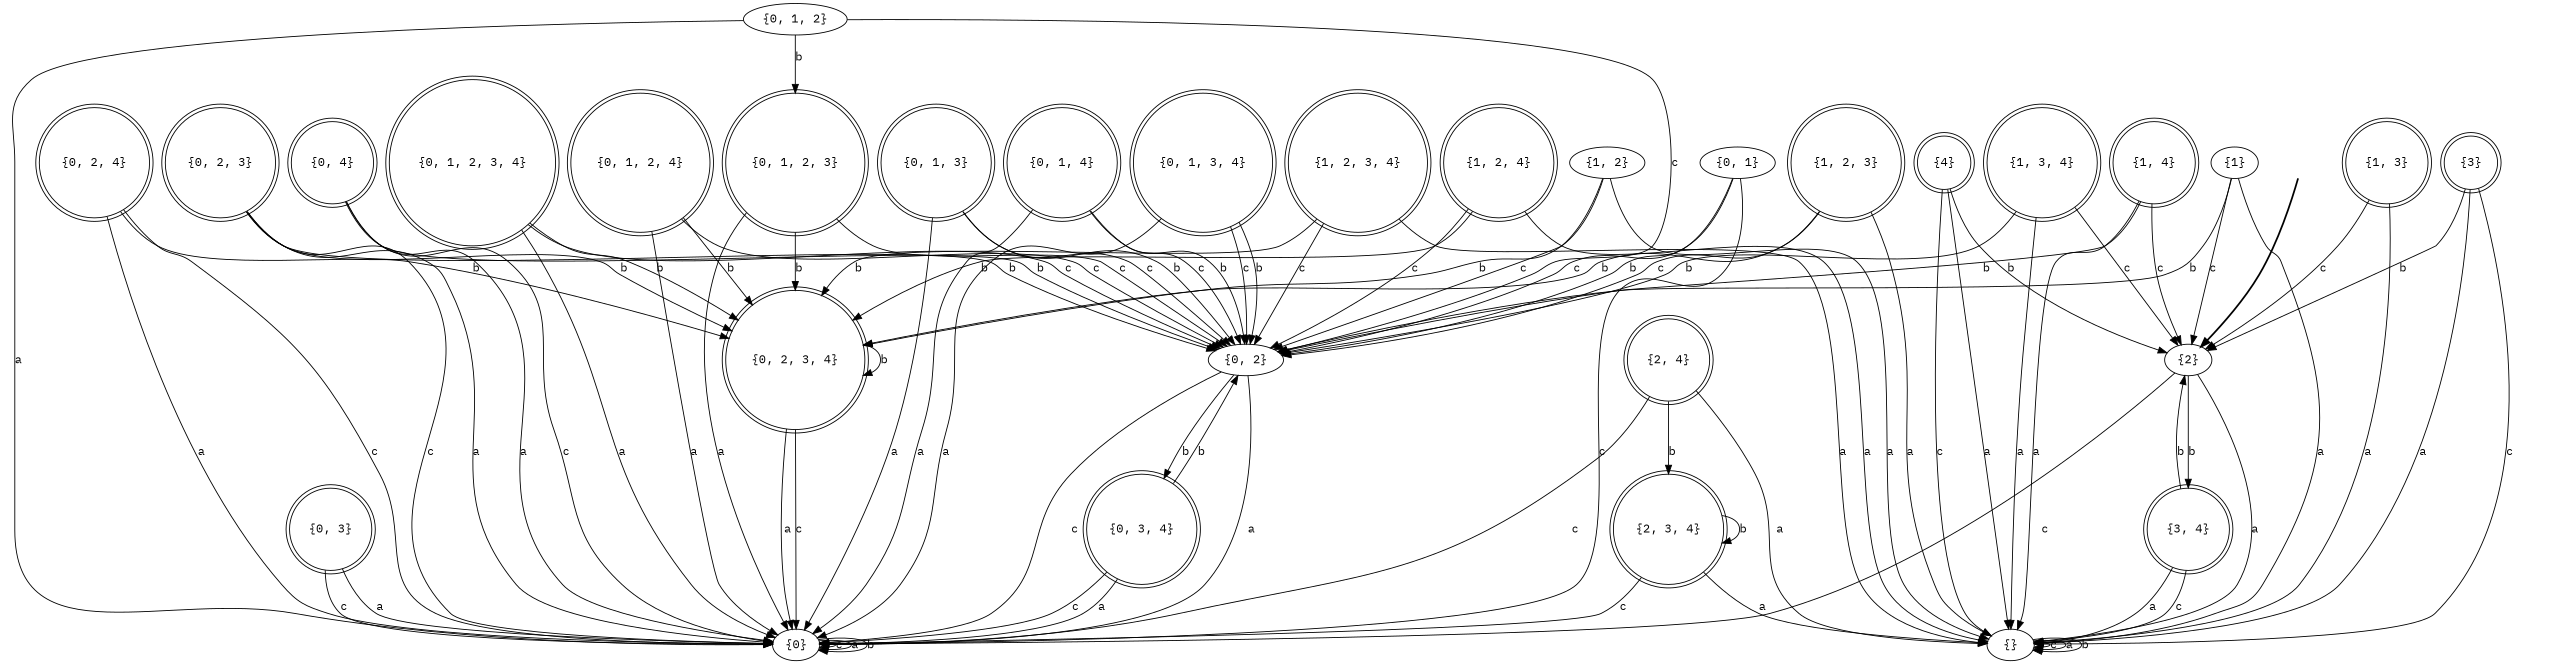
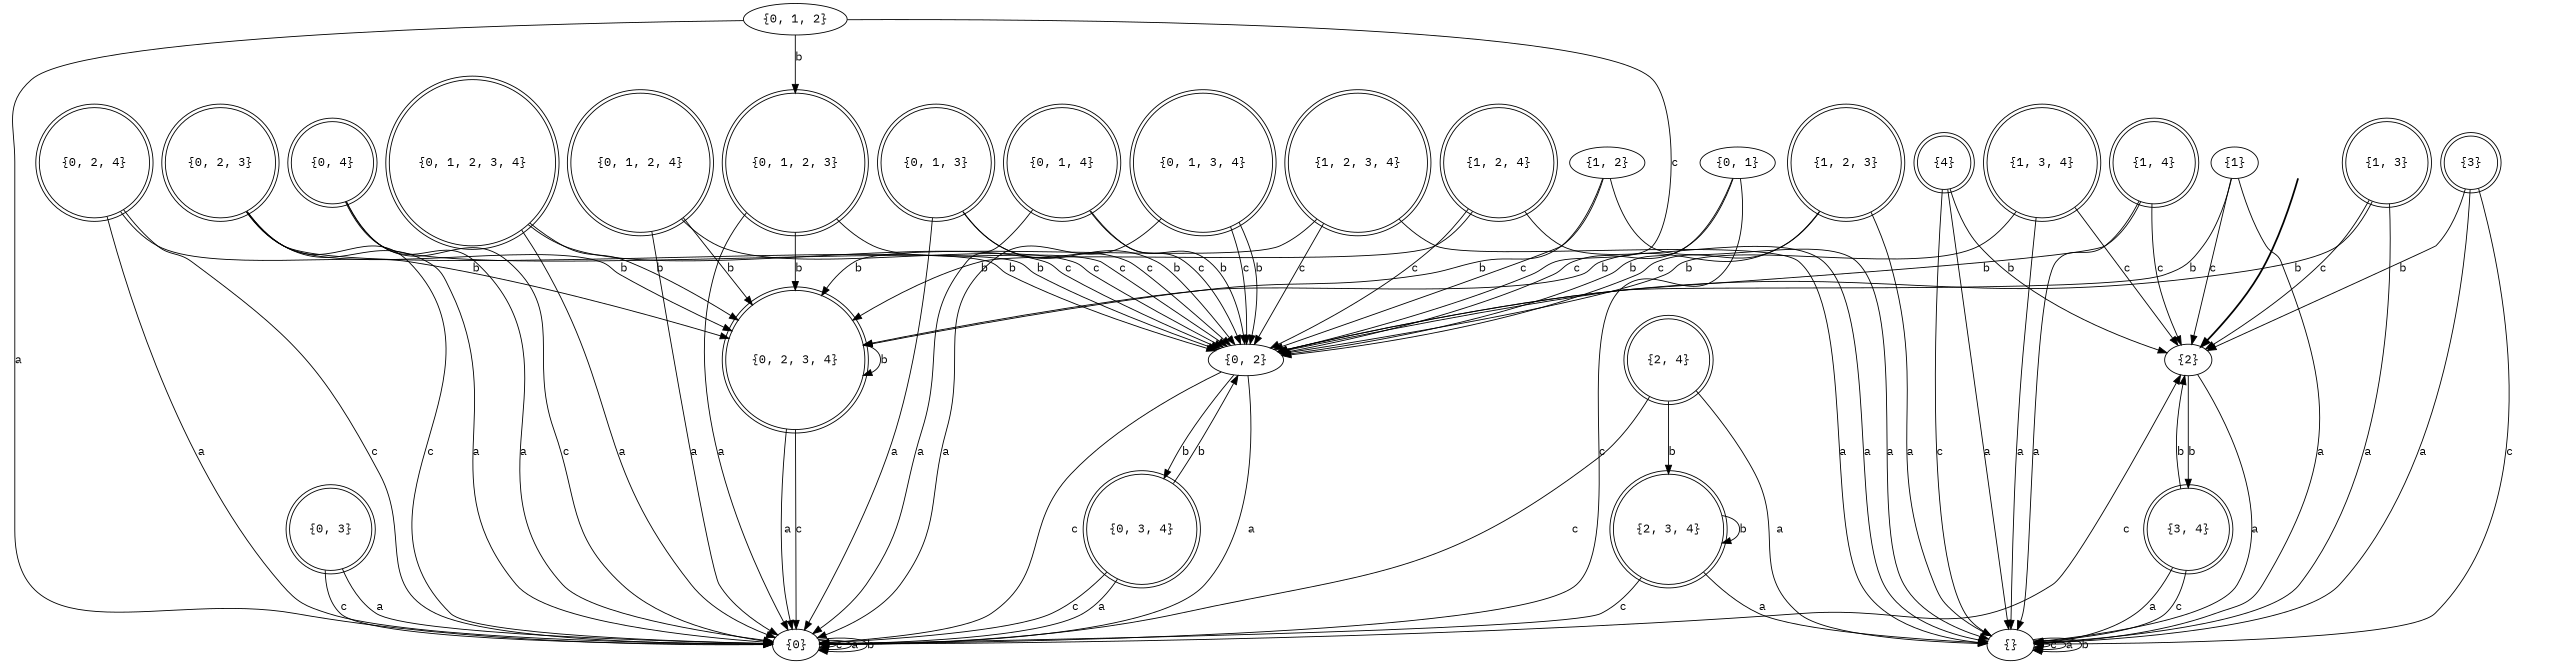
none -> (1840, 282)
(1537, 631) -> (1558, 627)
